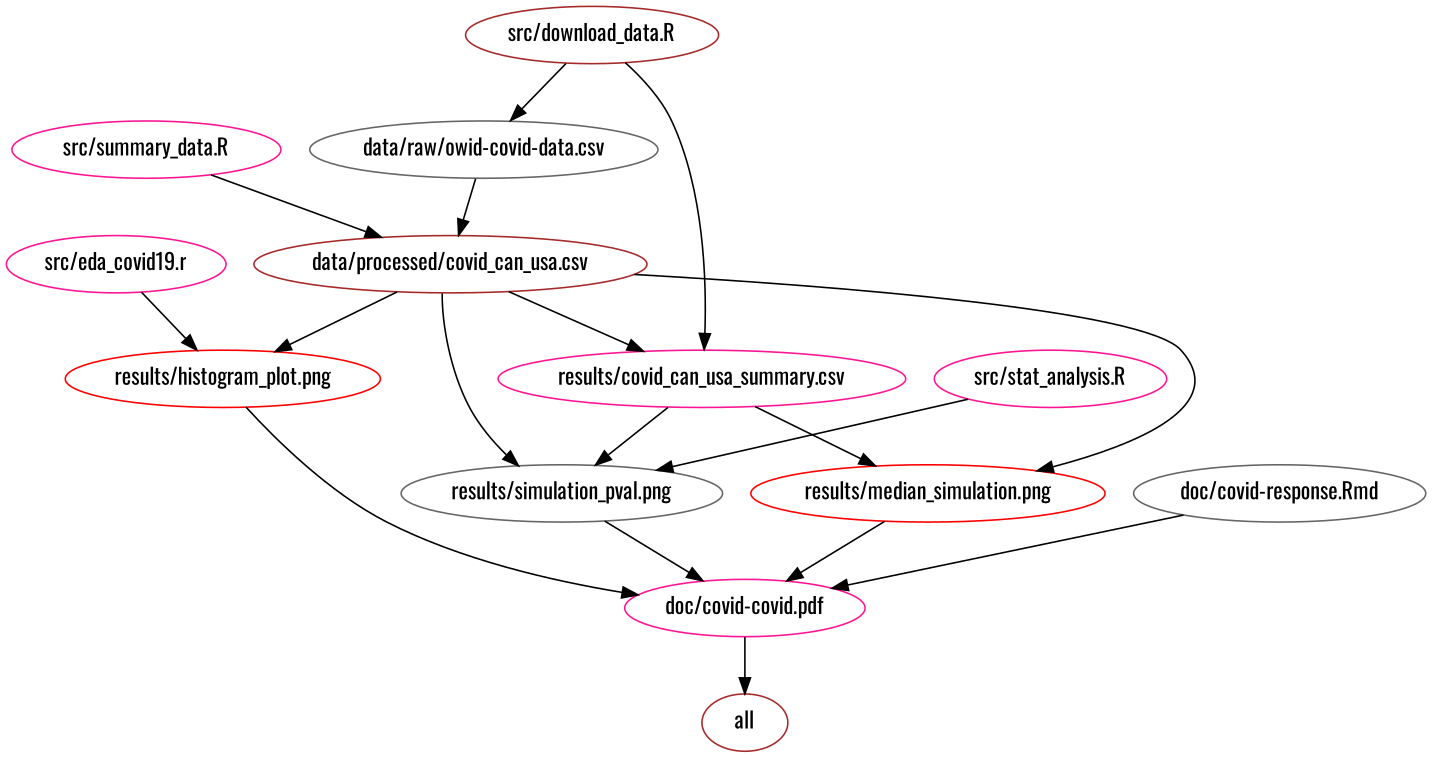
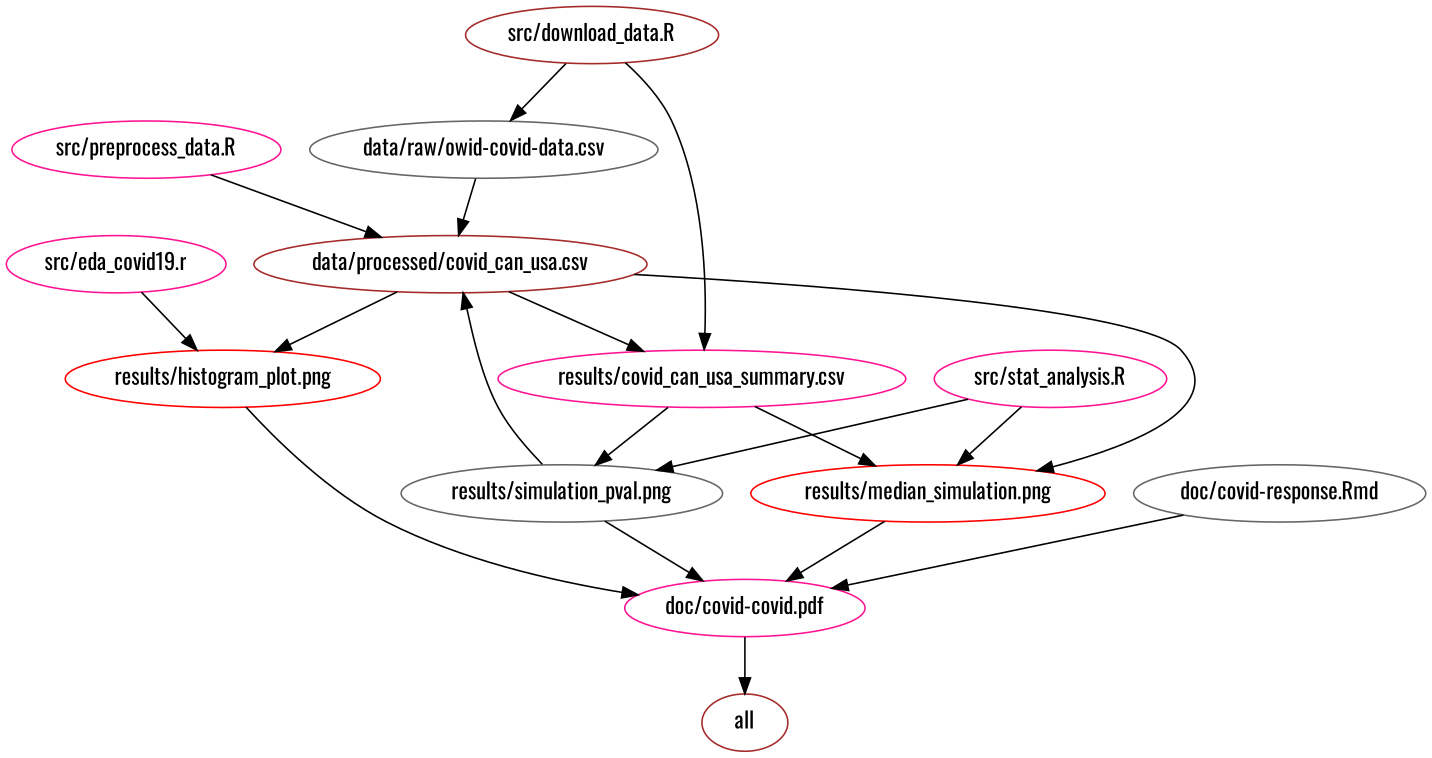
(146, 150) -> (146, 150)
(458, 381) -> (491, 393)
none -> (996, 430)
